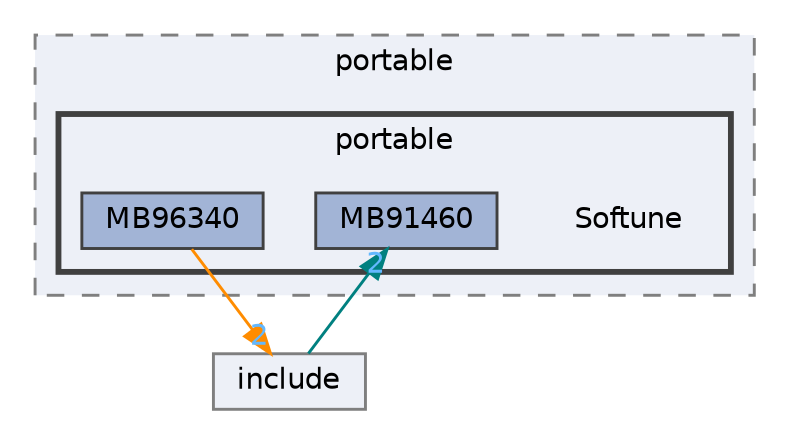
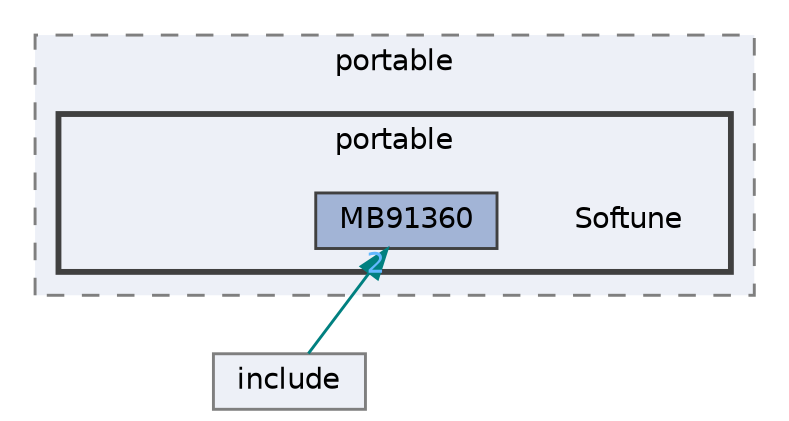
(172, 221) -> none
(406, 221) -> (406, 221)
